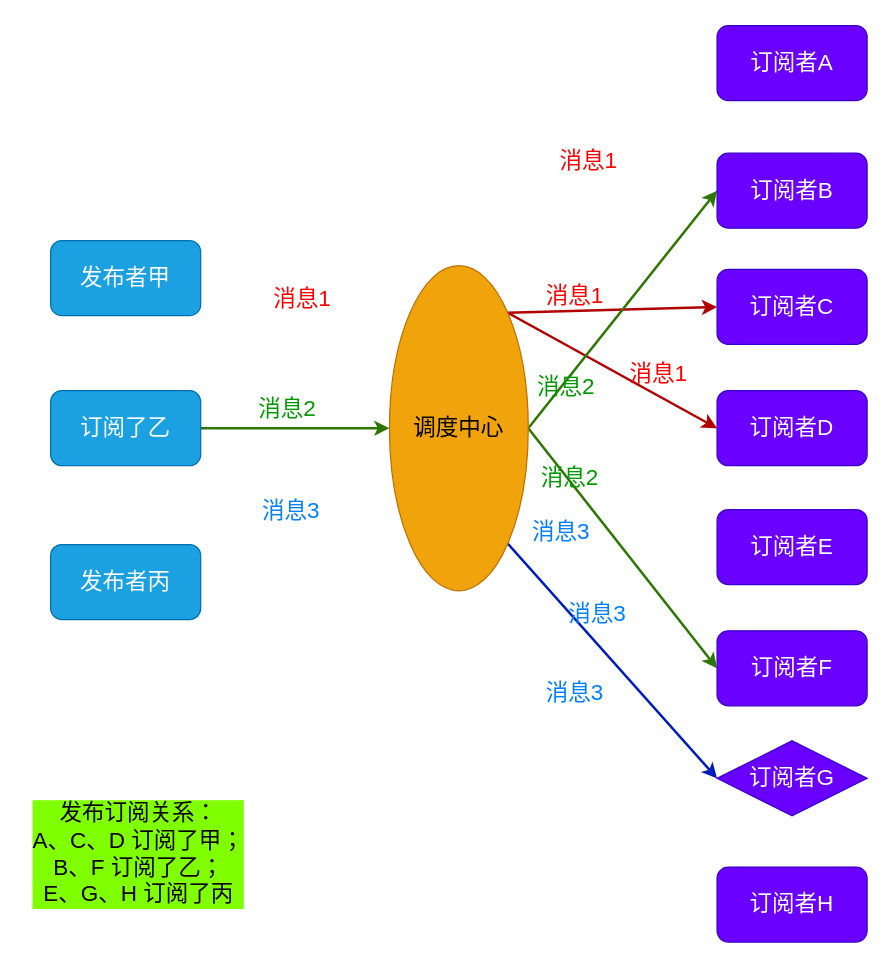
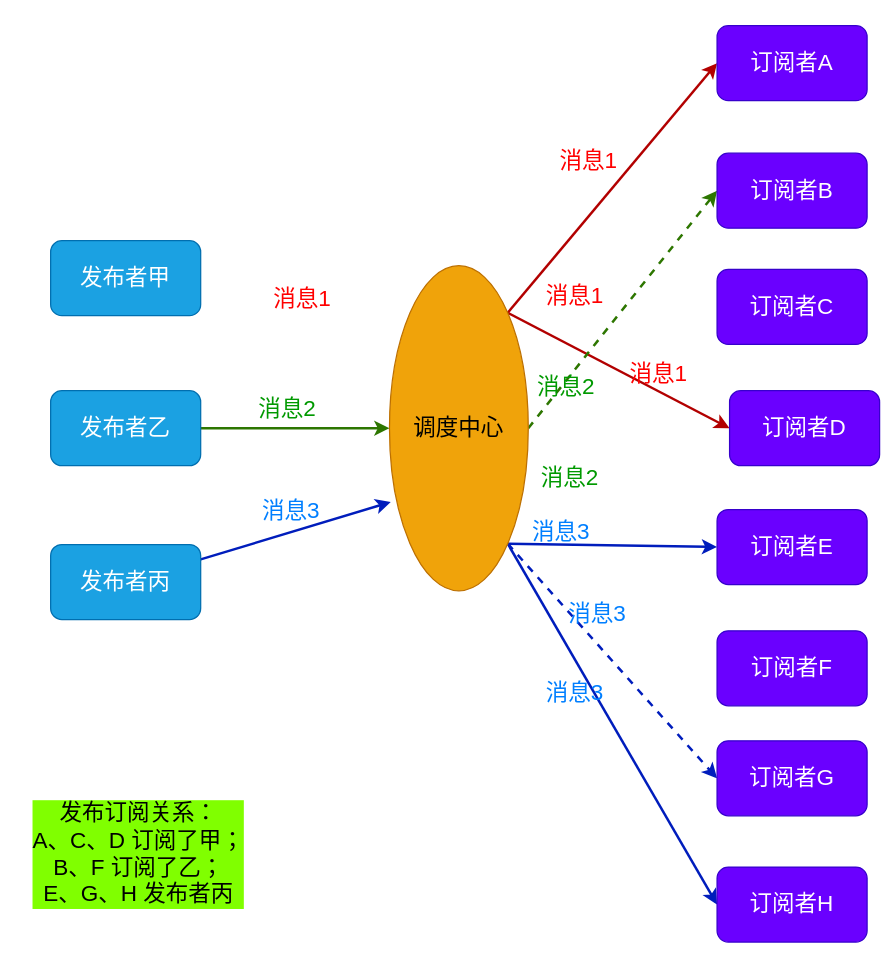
none -> (610, 191)
(610, 310) -> none
(618, 315) -> (618, 315)
(126, 428) -> (126, 428)
(792, 428) -> (804, 428)
none -> (291, 532)
(618, 543) -> none
none -> (609, 545)
(612, 661) -> (612, 661)
none -> (612, 724)
(792, 778) -> (792, 778)
(139, 854) -> (139, 854)
